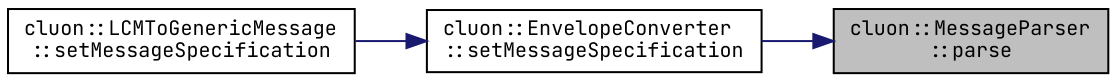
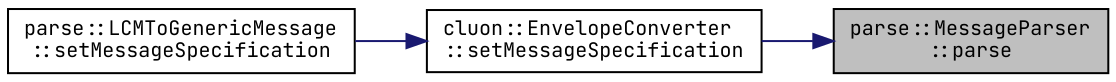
(181, 41) -> (181, 41)
(971, 41) -> (971, 41)
